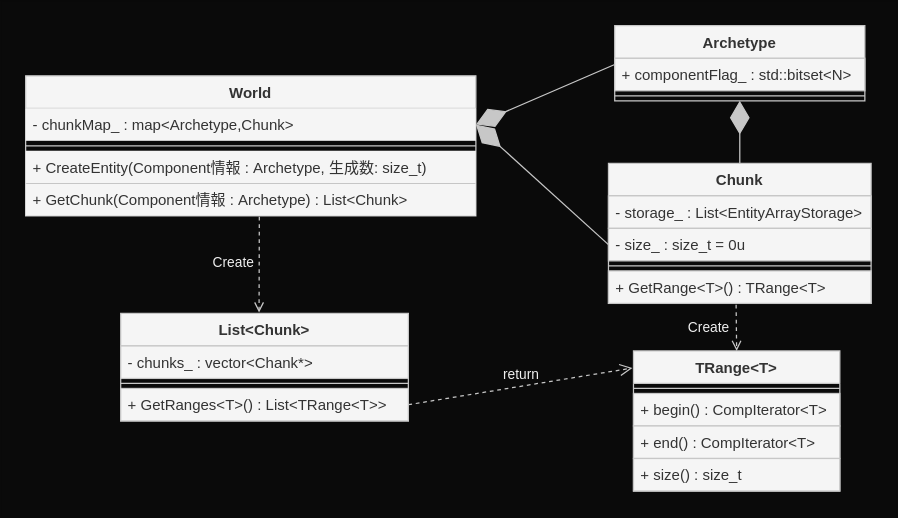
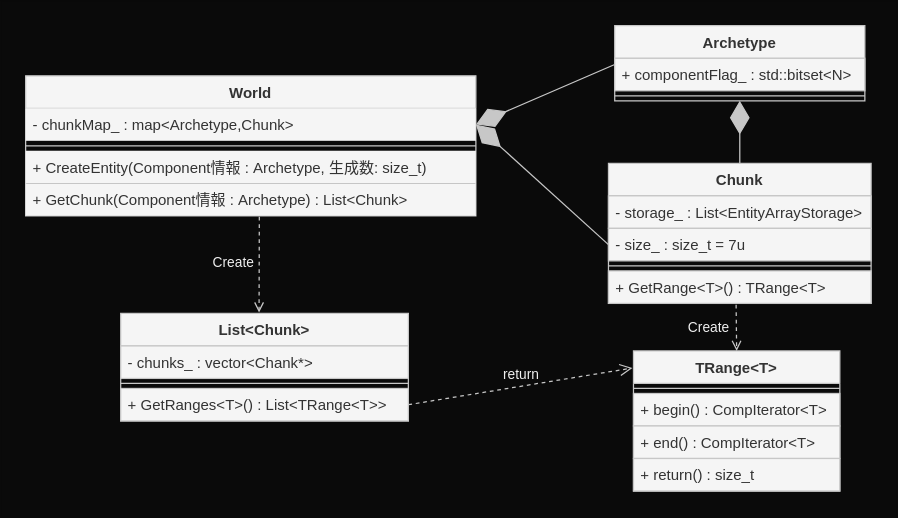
(688, 245) -> (688, 245)
(700, 475) -> (710, 475)
